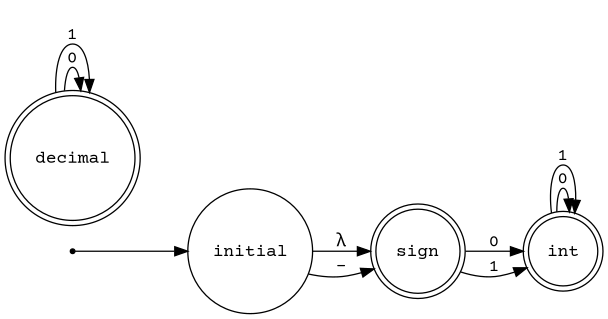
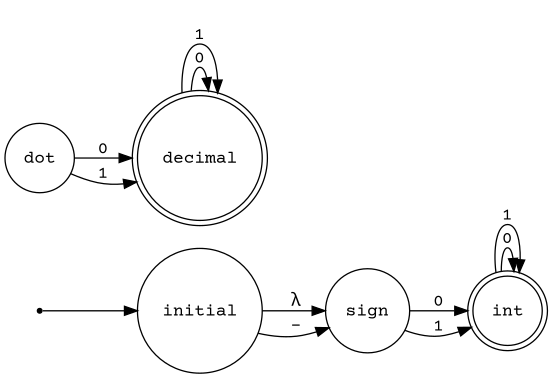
none -> (40, 158)
(418, 251) -> (368, 311)
